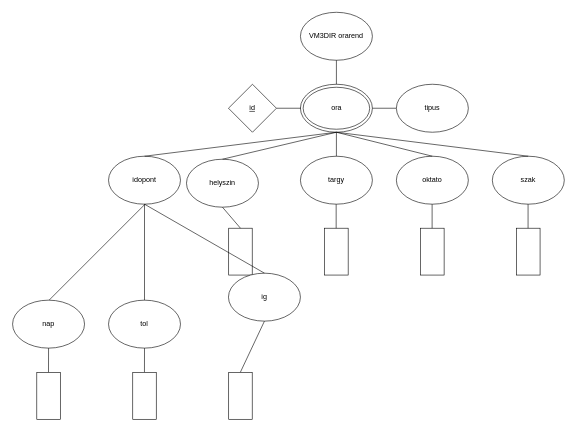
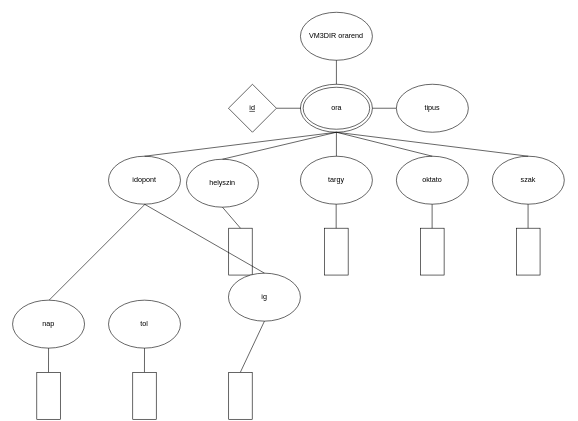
(144, 254) -> none
